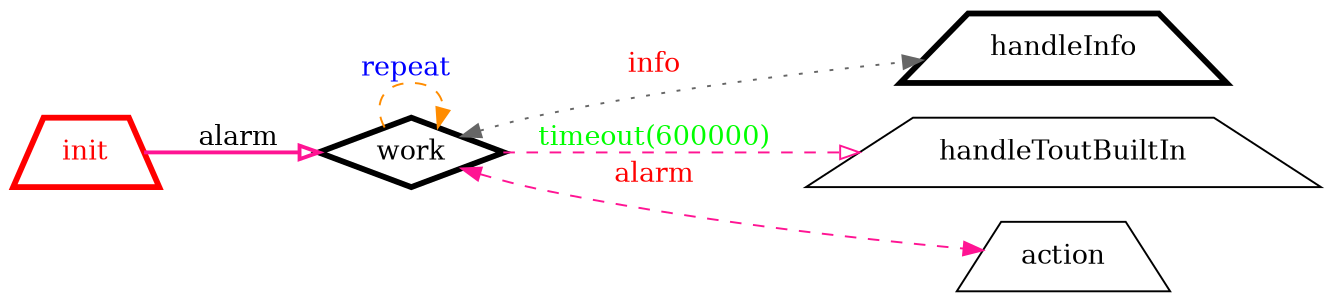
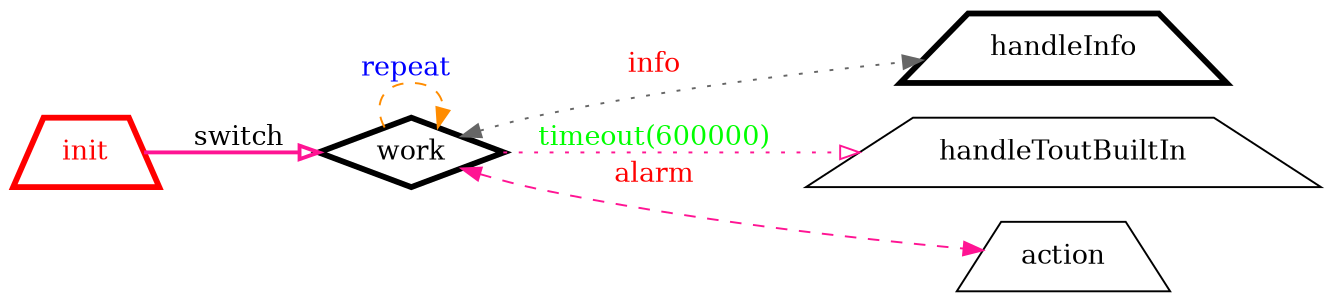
(239, 138) -> (239, 138)
(671, 152) -> (671, 152)
